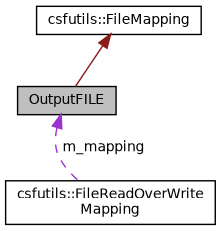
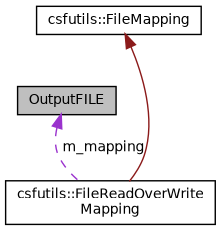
(89, 66) -> (148, 115)
